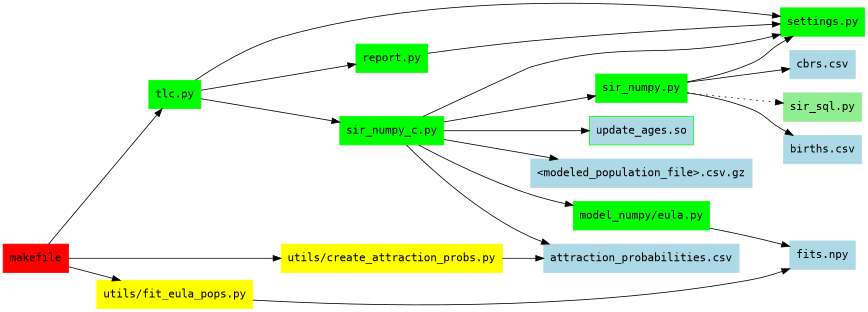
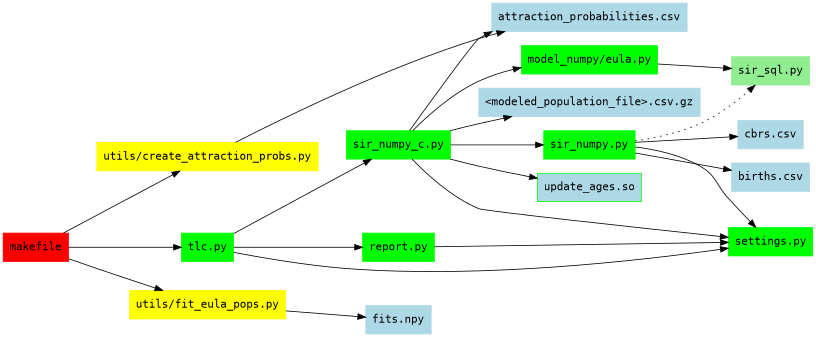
(746, 236) -> (691, 66)
